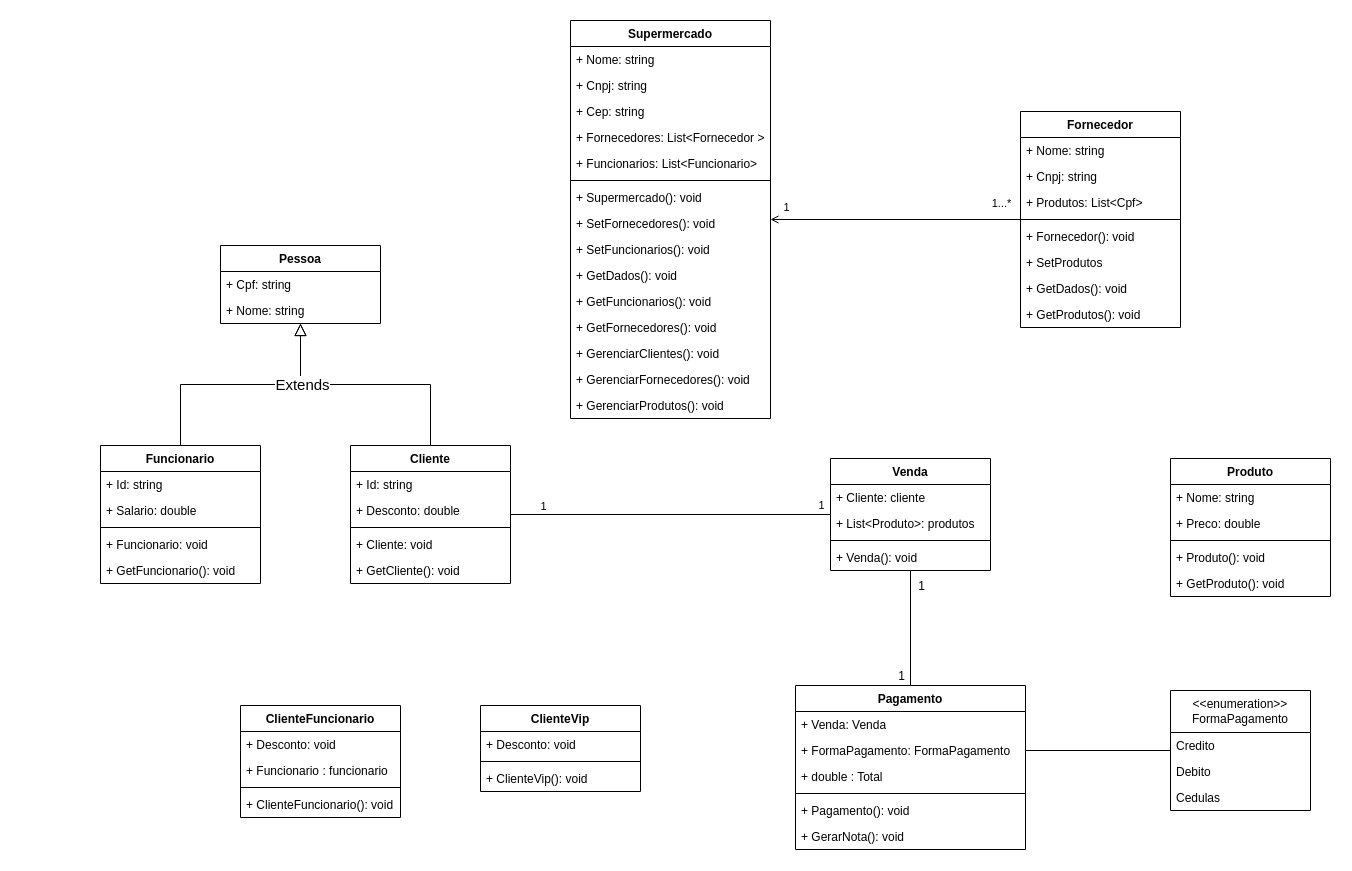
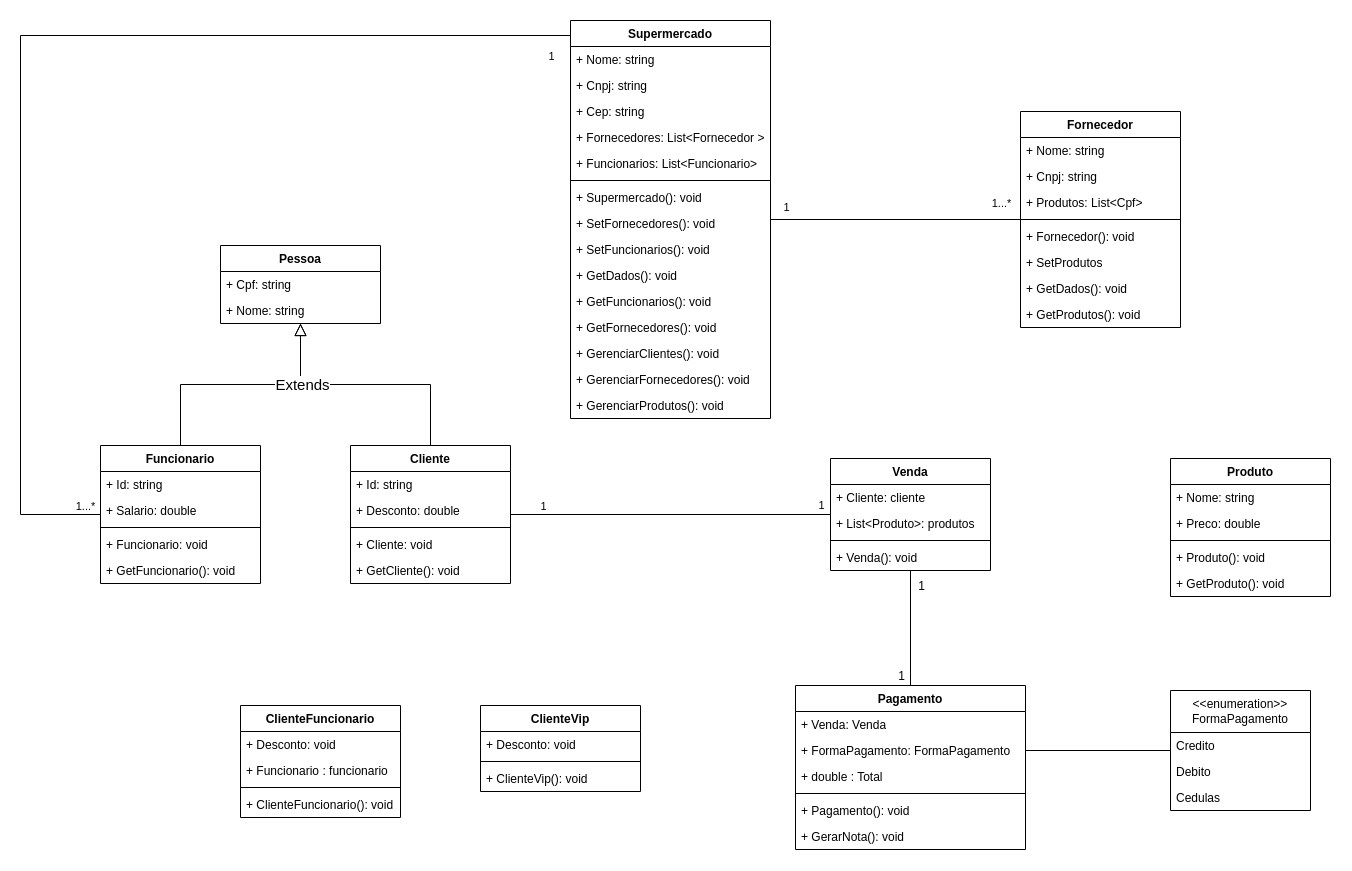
none -> (21, 40)
(776, 220) -> (776, 220)
